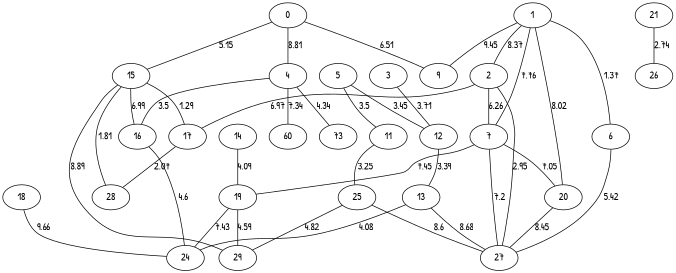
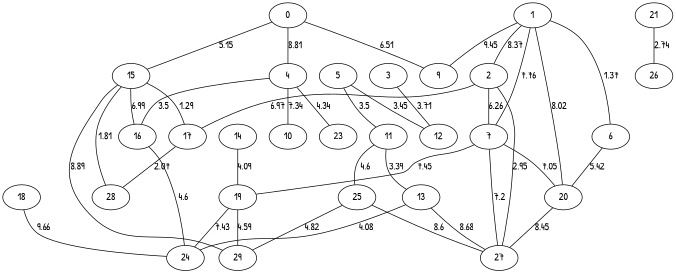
(288, 137) -> (288, 137)
(338, 137) -> (338, 137)
(365, 167) -> (365, 167)
(436, 168) -> (388, 171)
(582, 216) -> (587, 167)
